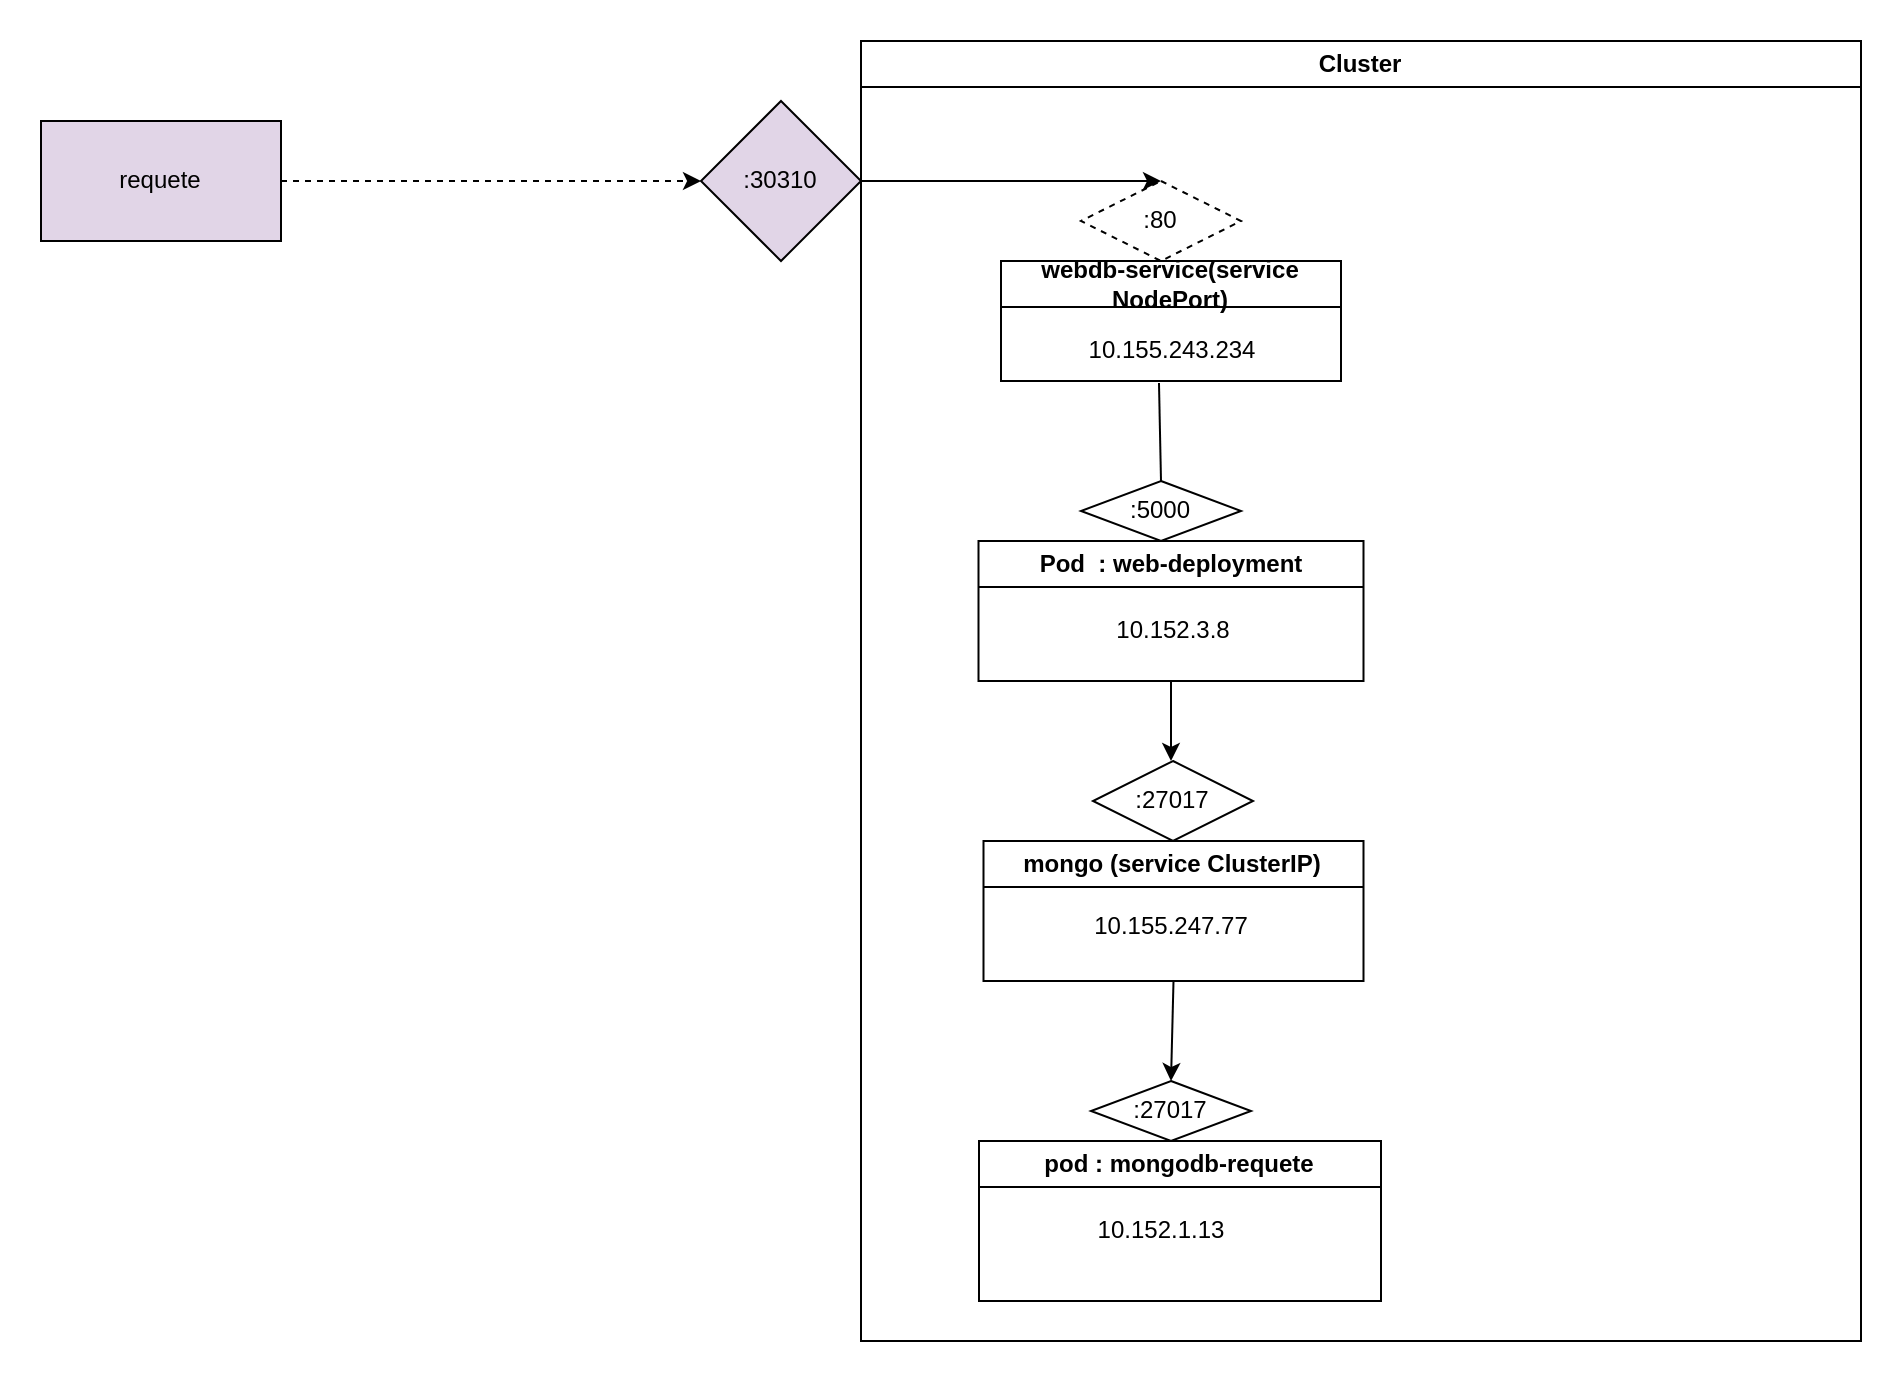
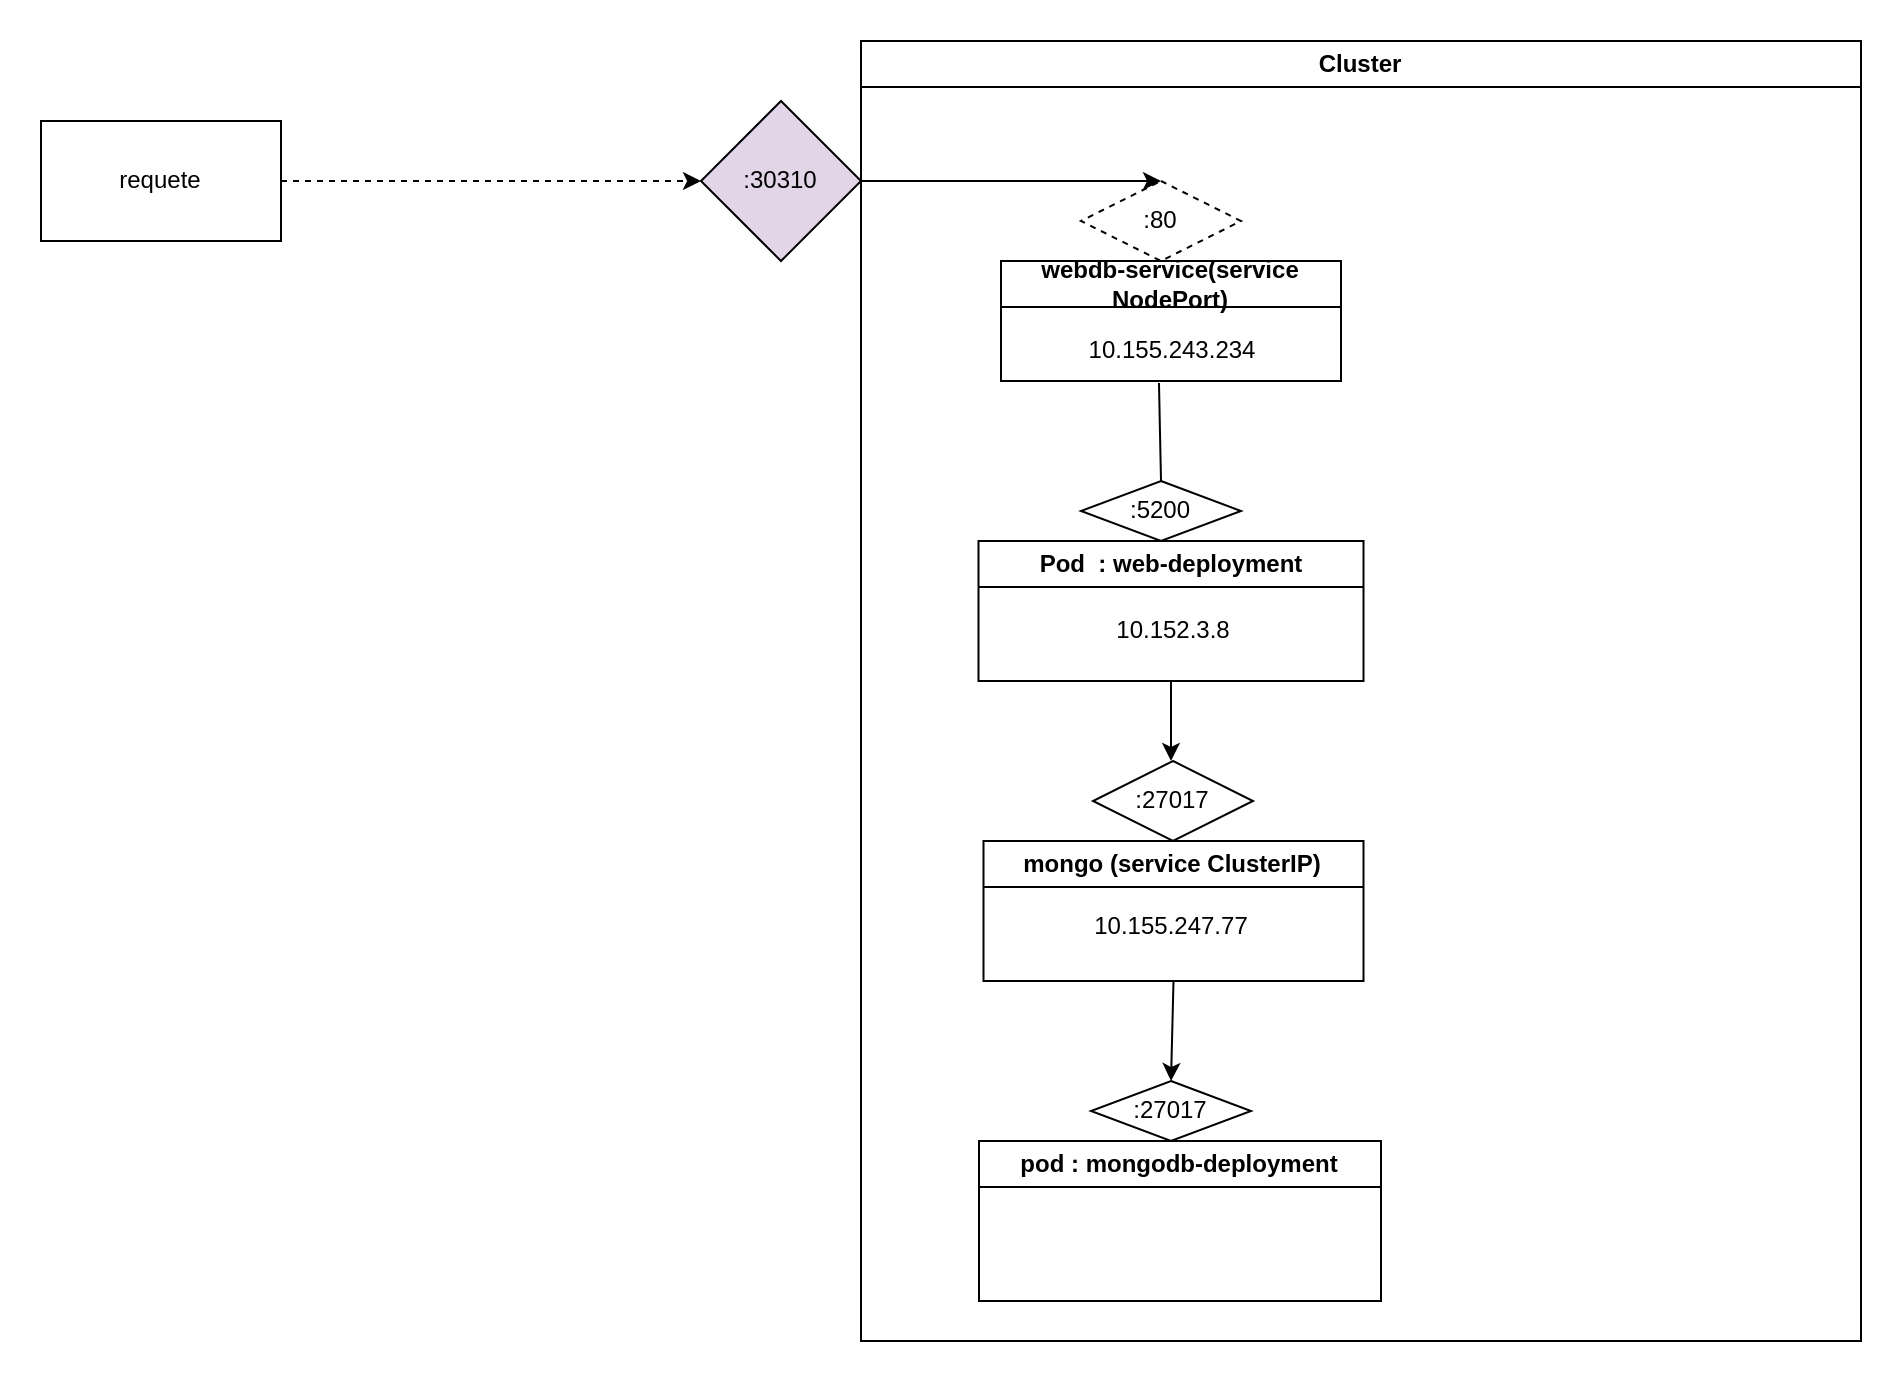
(161, 181) -> (161, 181)
(1161, 511) -> (1161, 511)
(1180, 1165) -> (1180, 1165)
(1161, 1231) -> none
